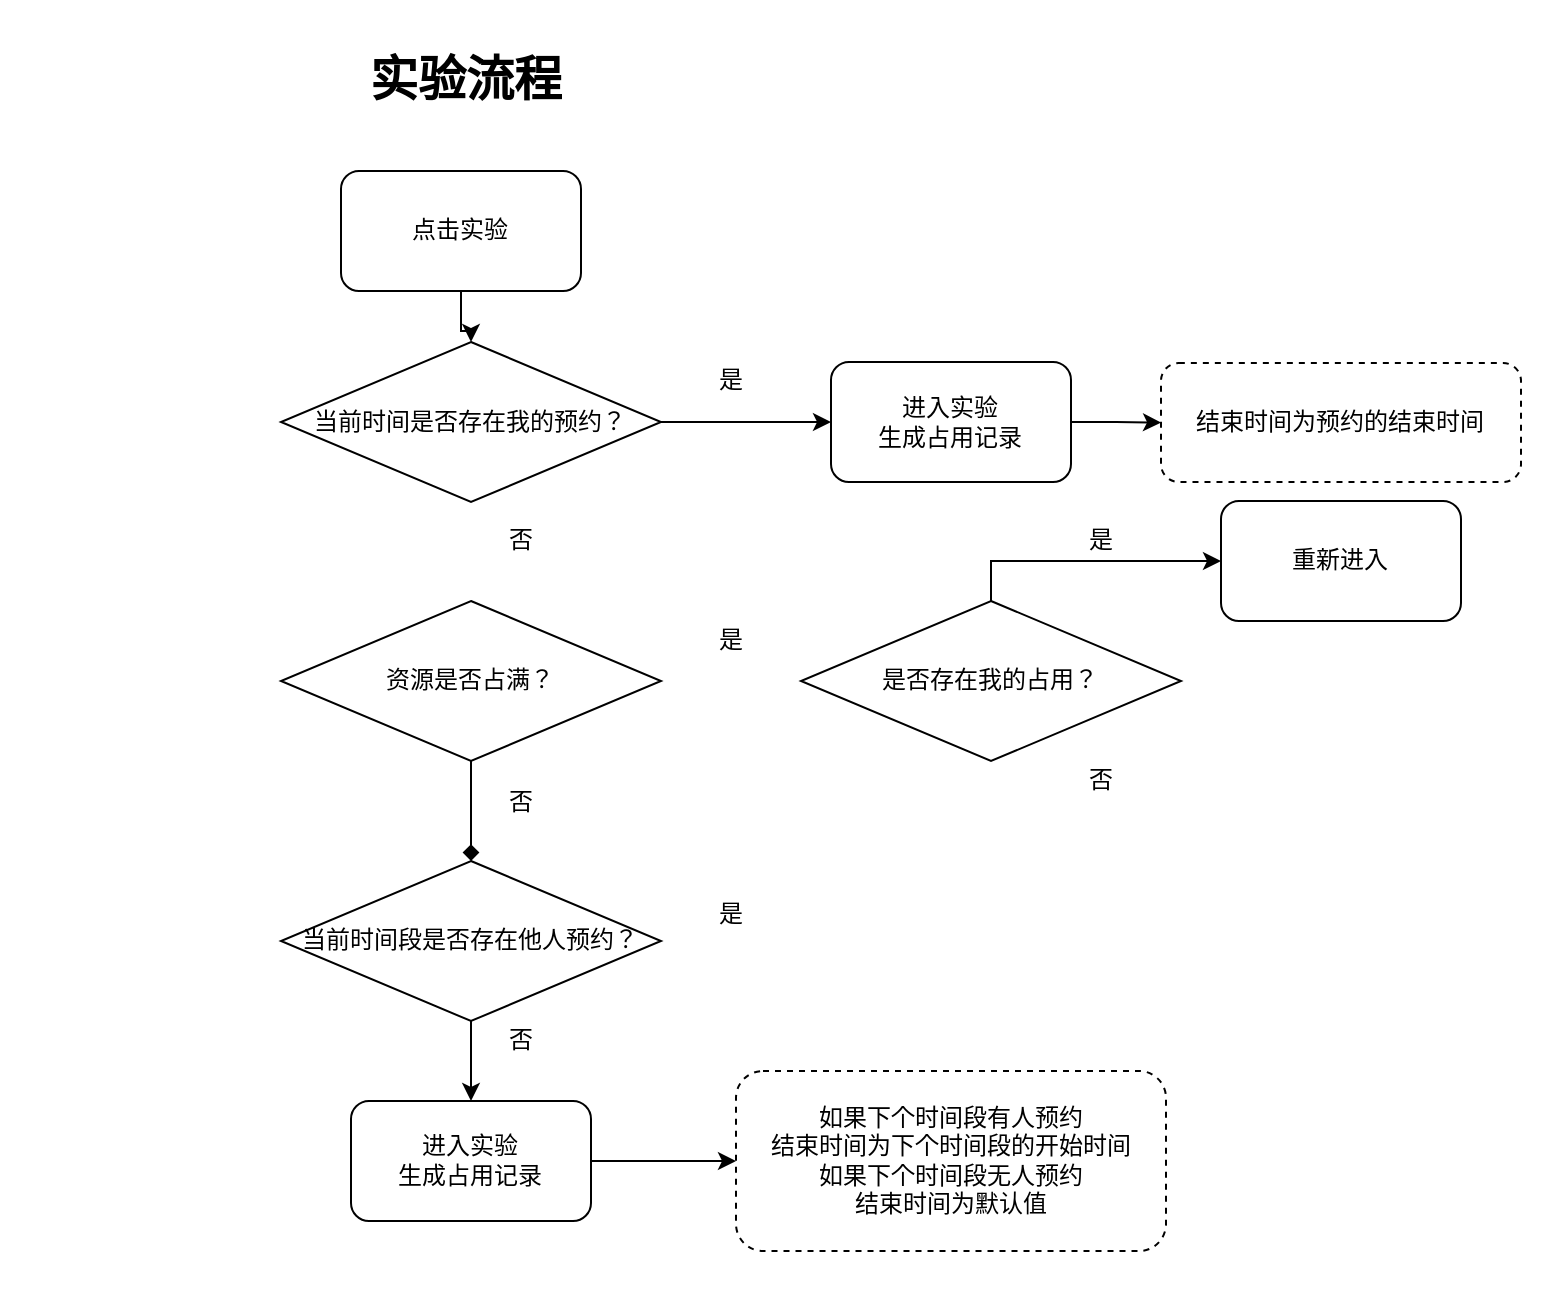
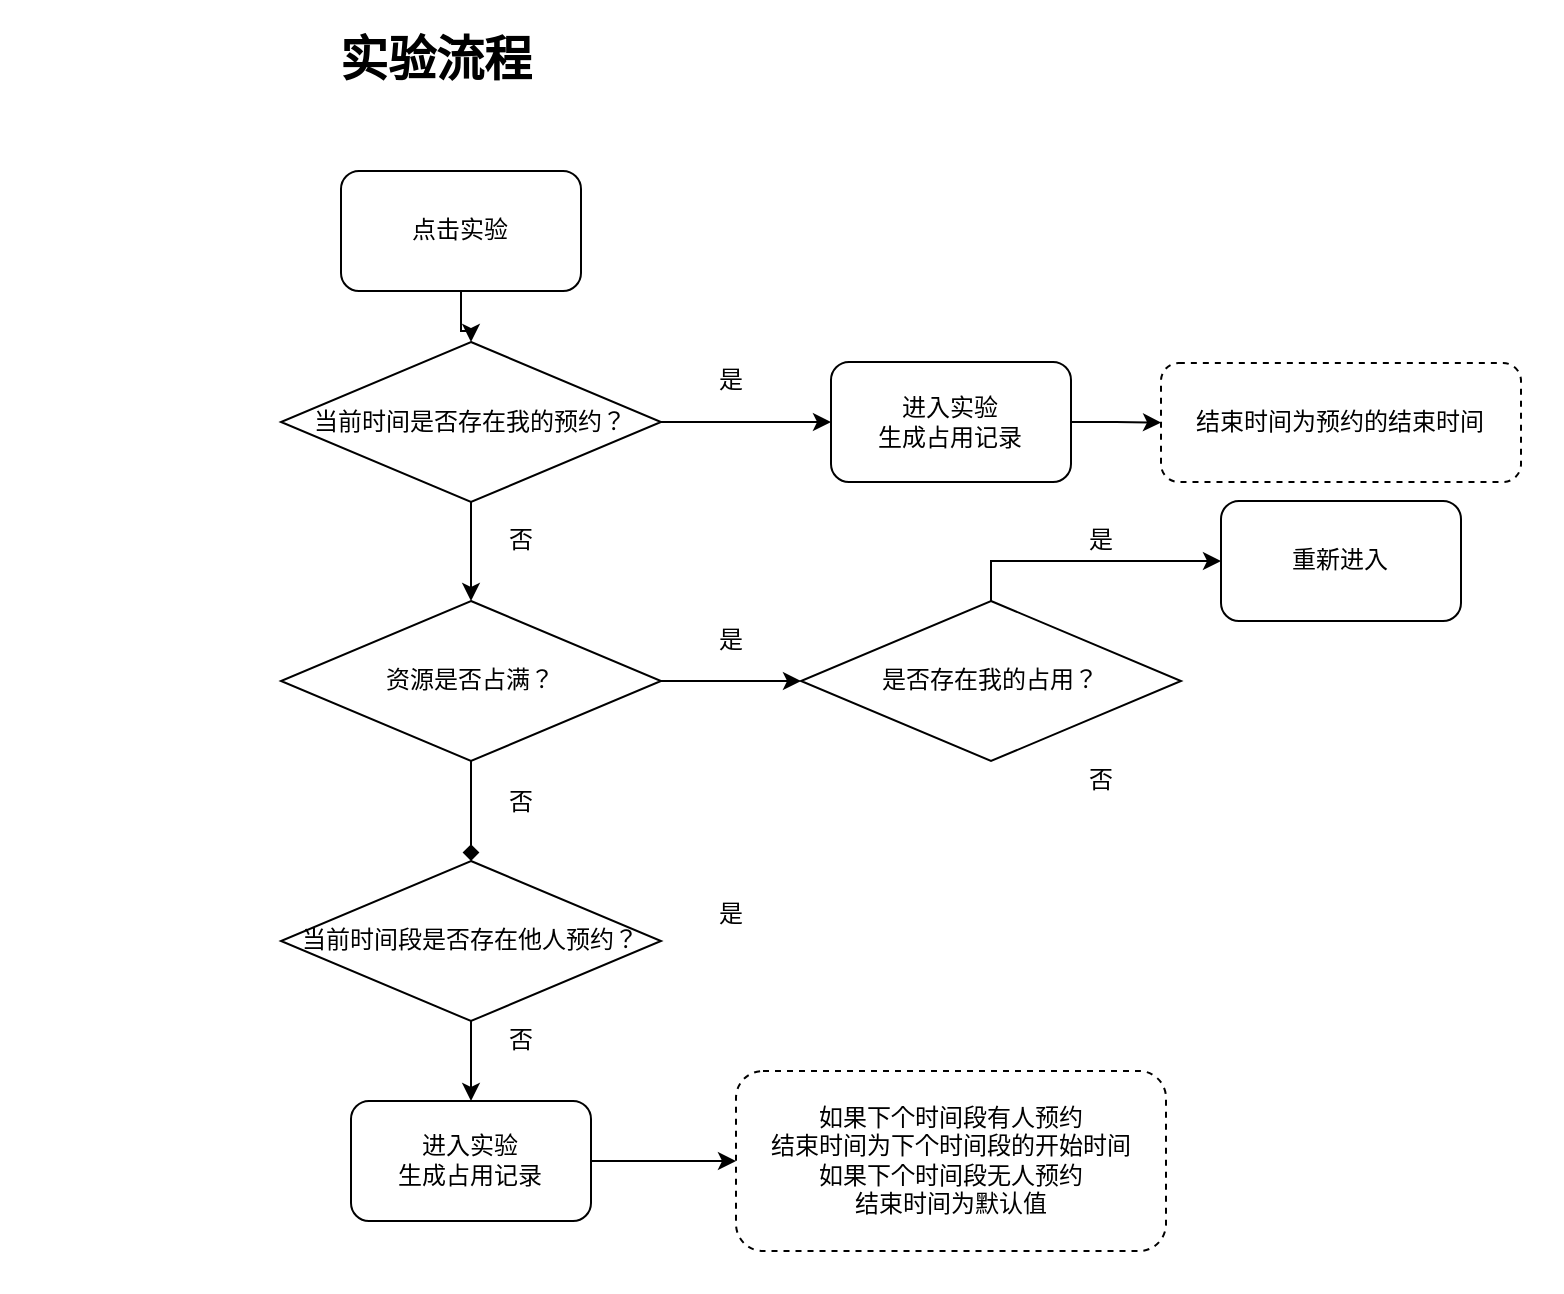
(471, 81) -> (441, 61)
none -> (471, 545)
none -> (724, 681)
